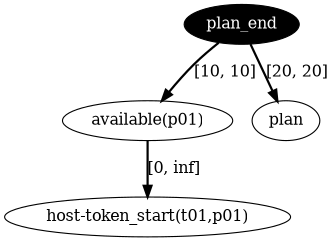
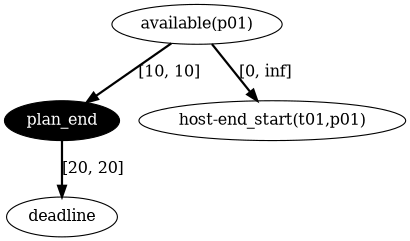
(192, 66) -> (134, 70)
(286, 121) -> (62, 217)
(148, 217) -> (272, 121)
